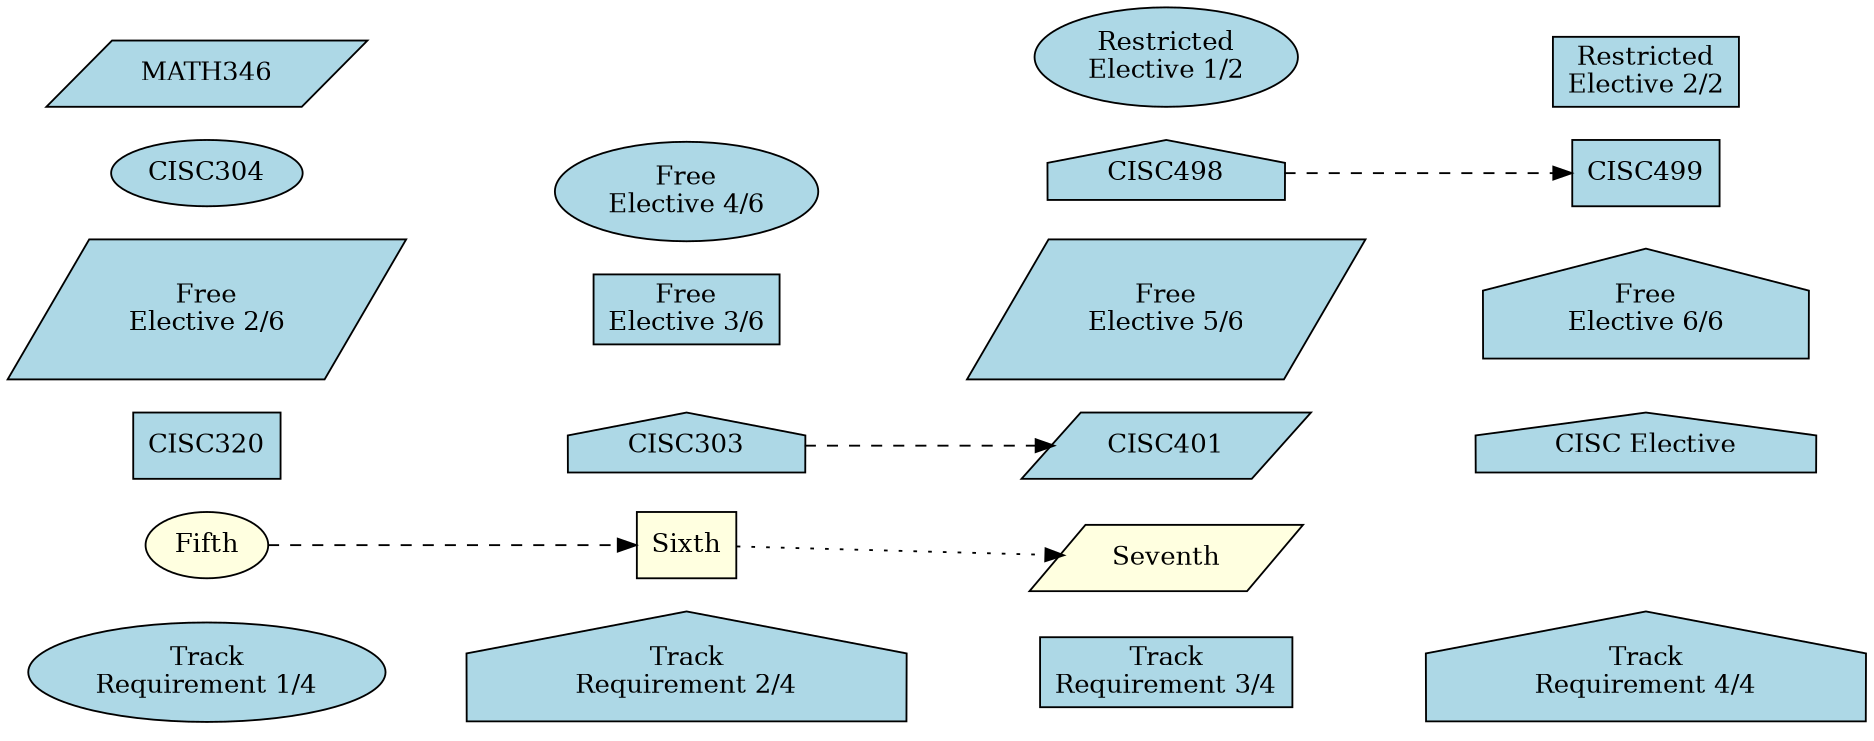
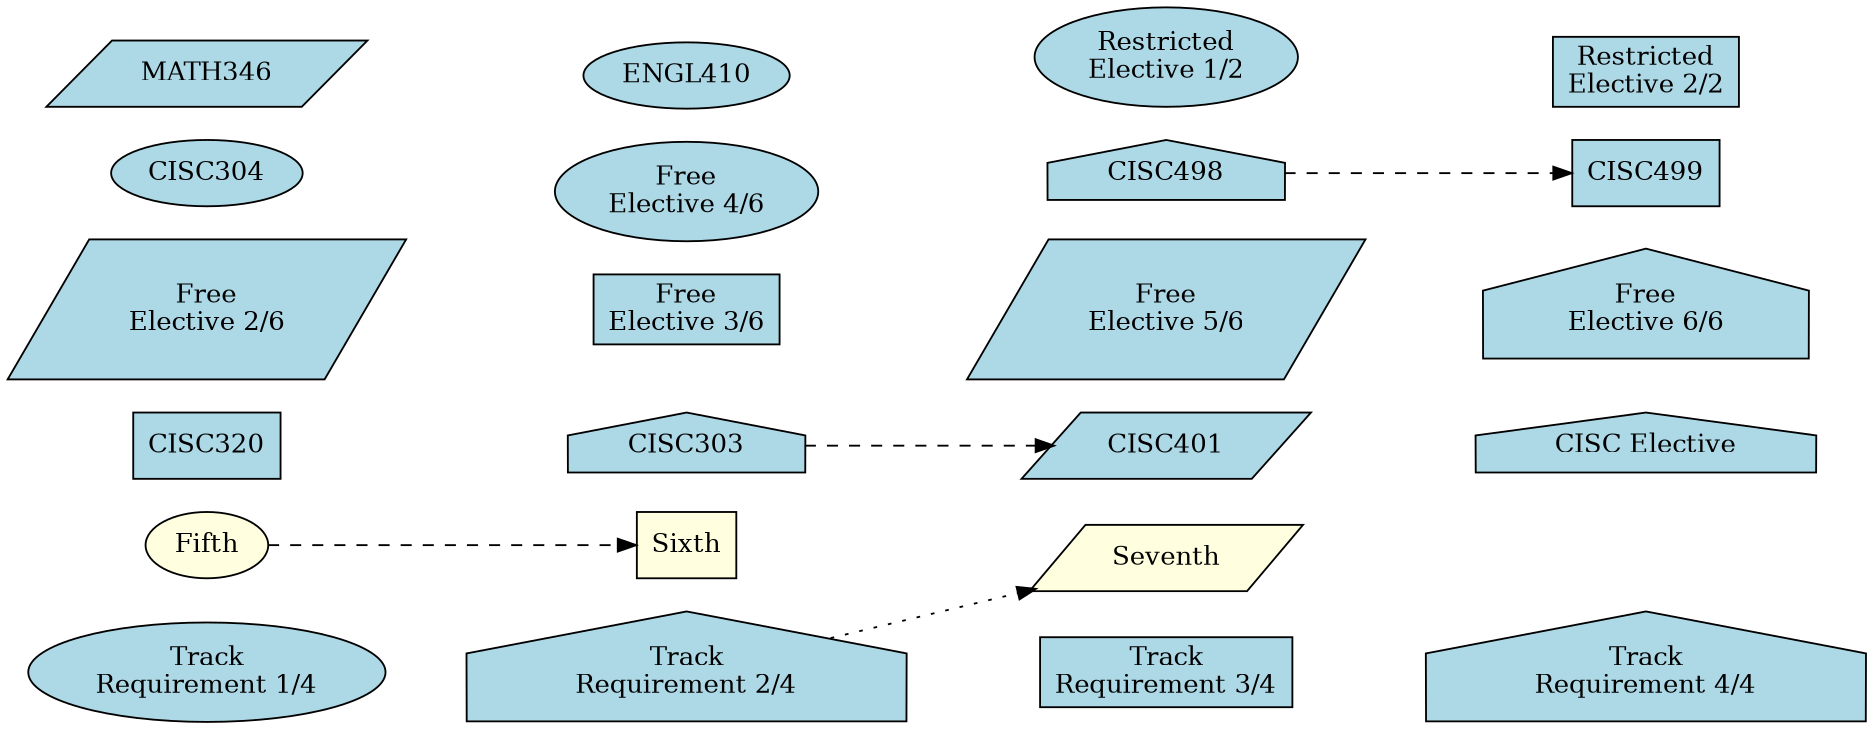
none -> (687, 76)
(891, 551) -> (924, 616)
